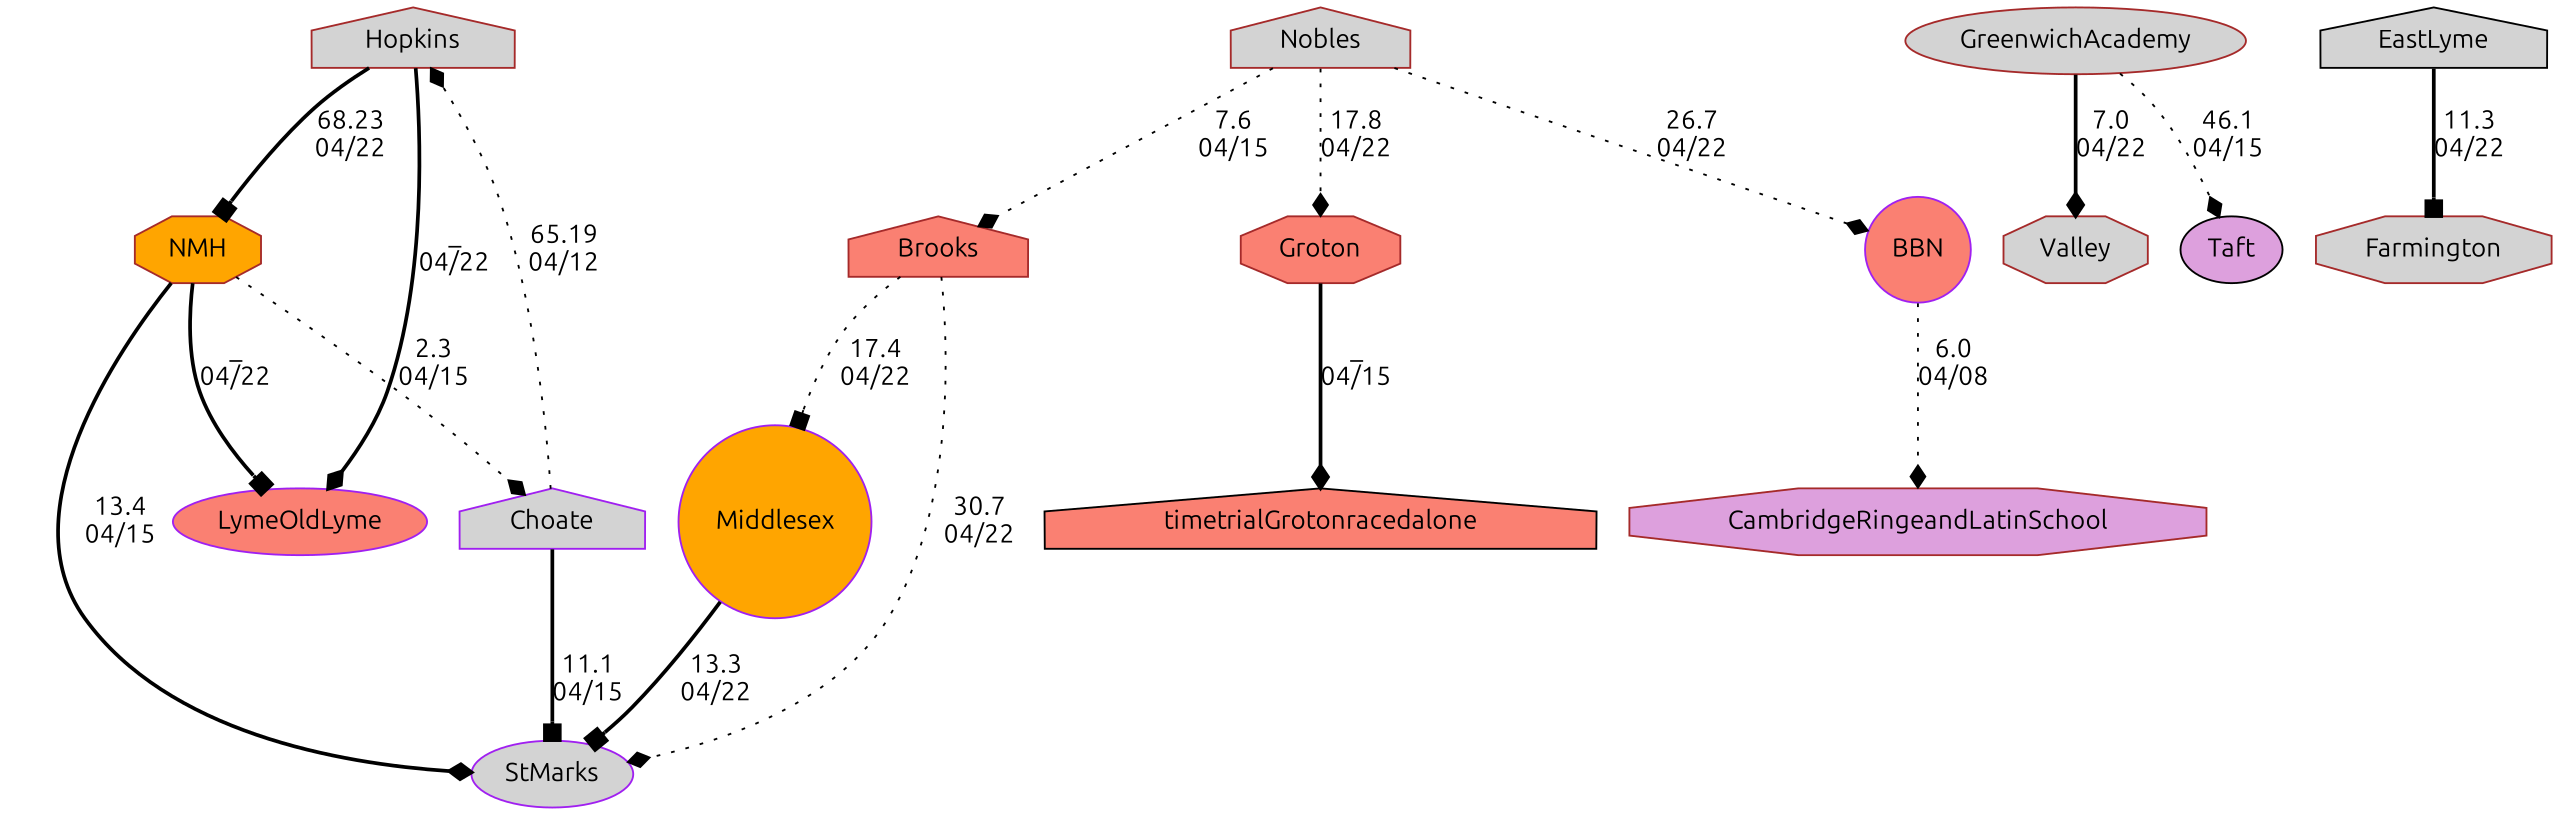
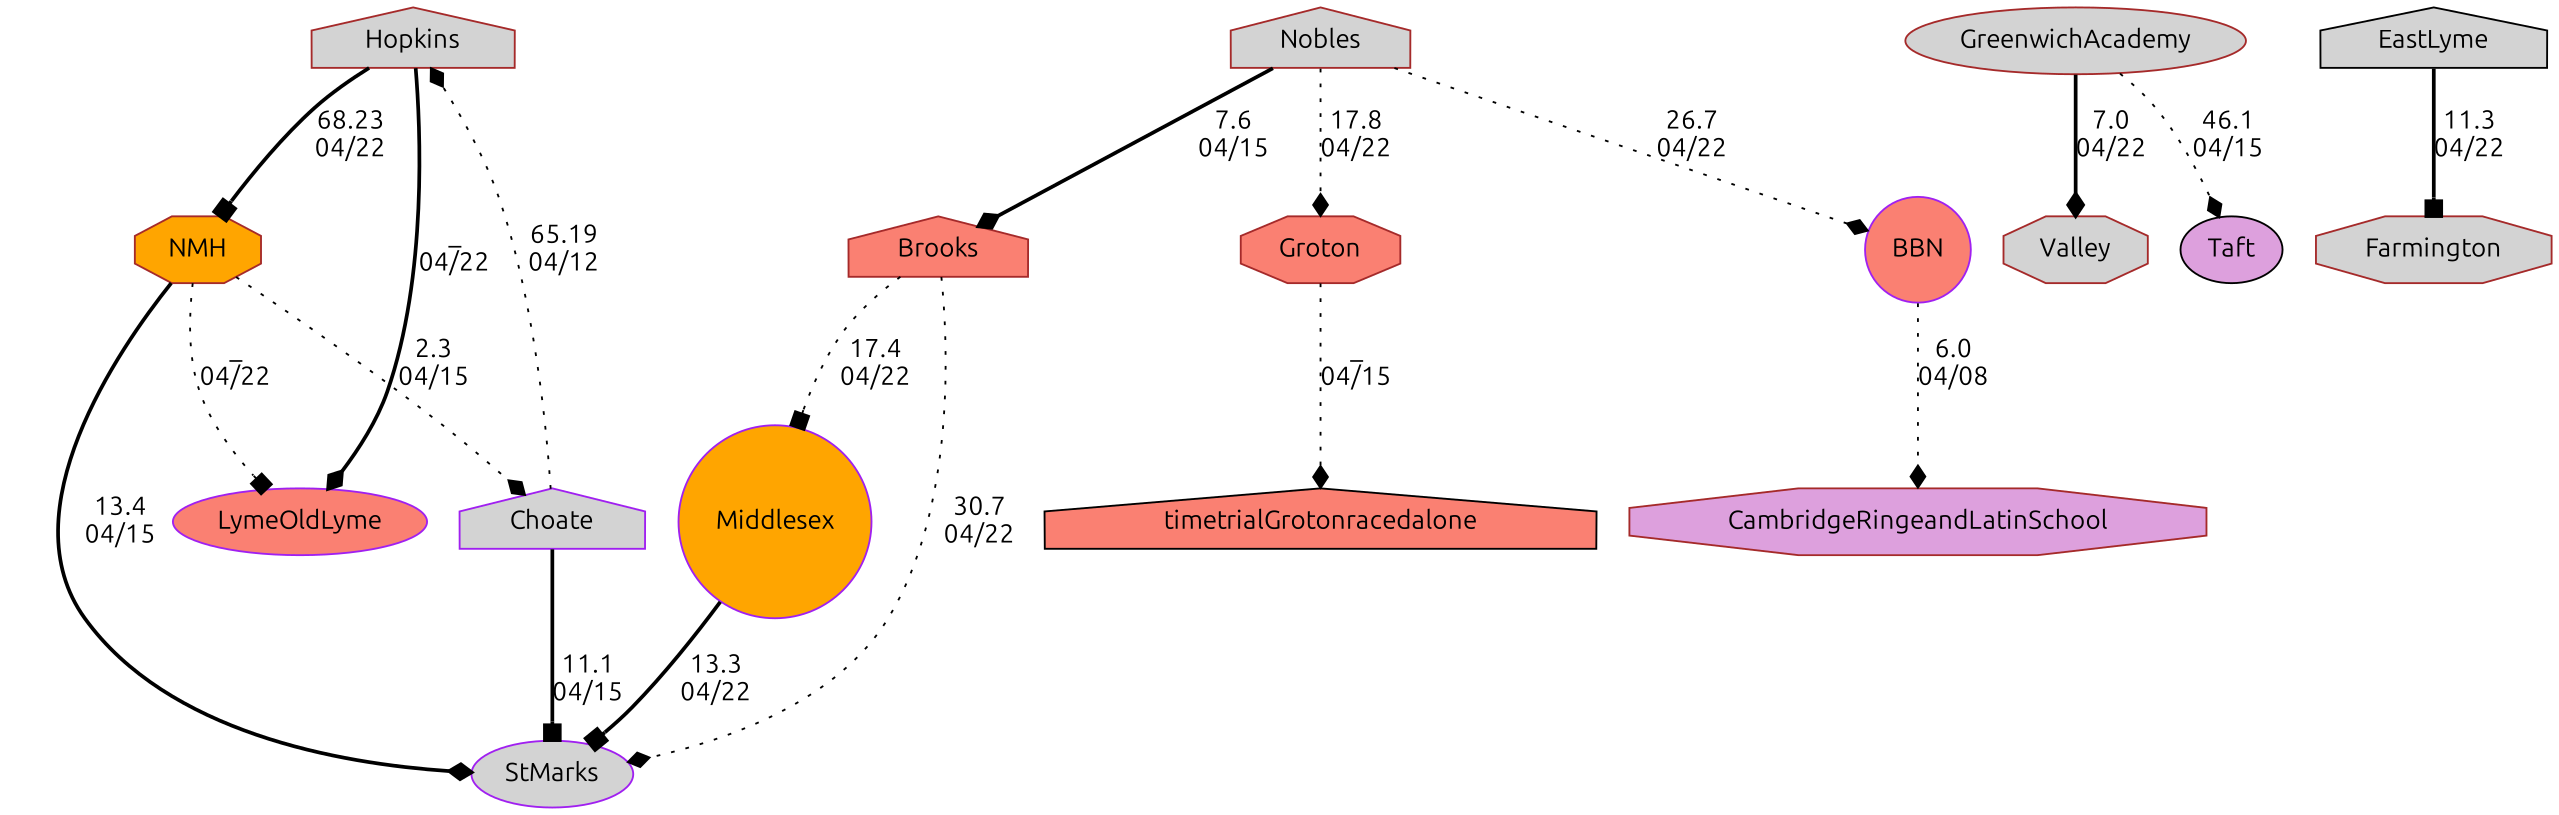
(1136, 142) -> (1136, 142)
(1321, 374) -> (1321, 374)
(198, 387) -> (198, 387)
